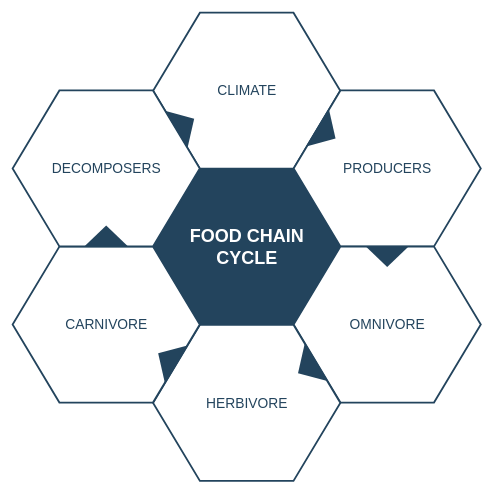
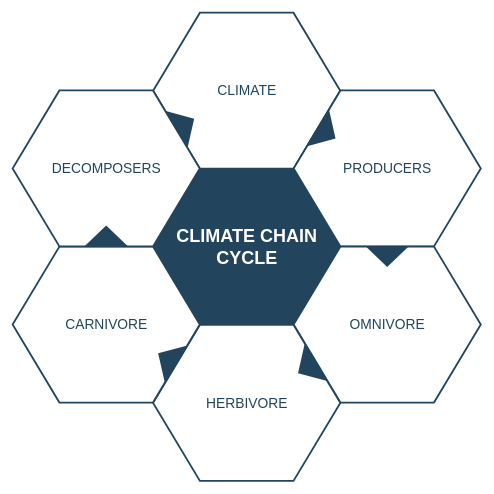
(247, 247) -> (247, 247)
